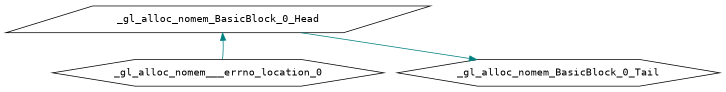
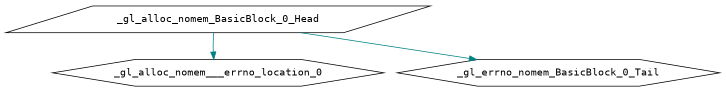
(223, 50) -> (213, 42)
(559, 73) -> (559, 73)
